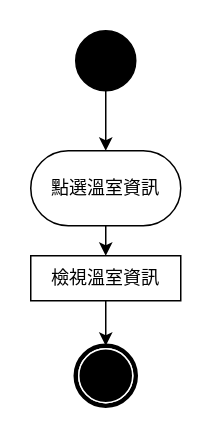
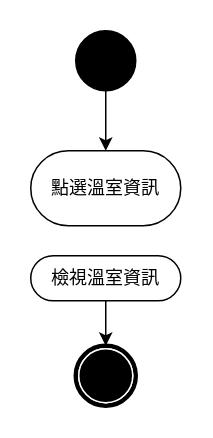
(106, 236) -> none
(106, 278) -> (106, 278)
